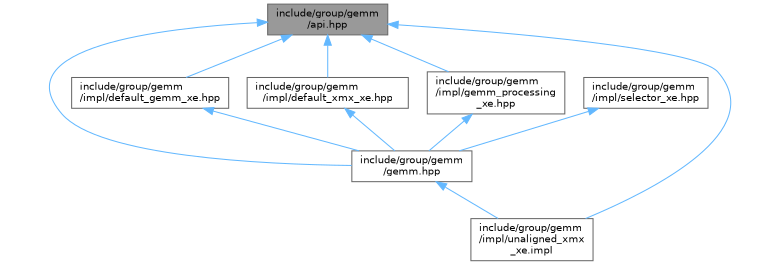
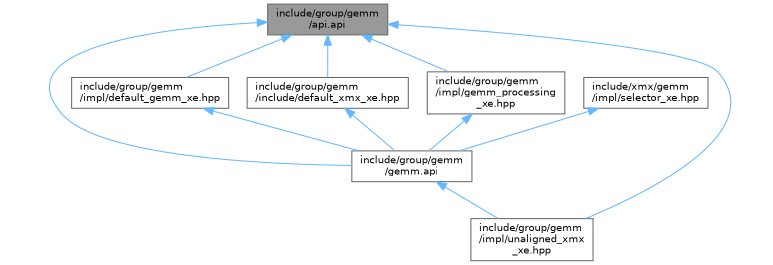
(328, 20) -> (328, 20)
(328, 93) -> (328, 93)
(646, 93) -> (646, 93)
(412, 166) -> (412, 166)
(532, 240) -> (532, 240)
